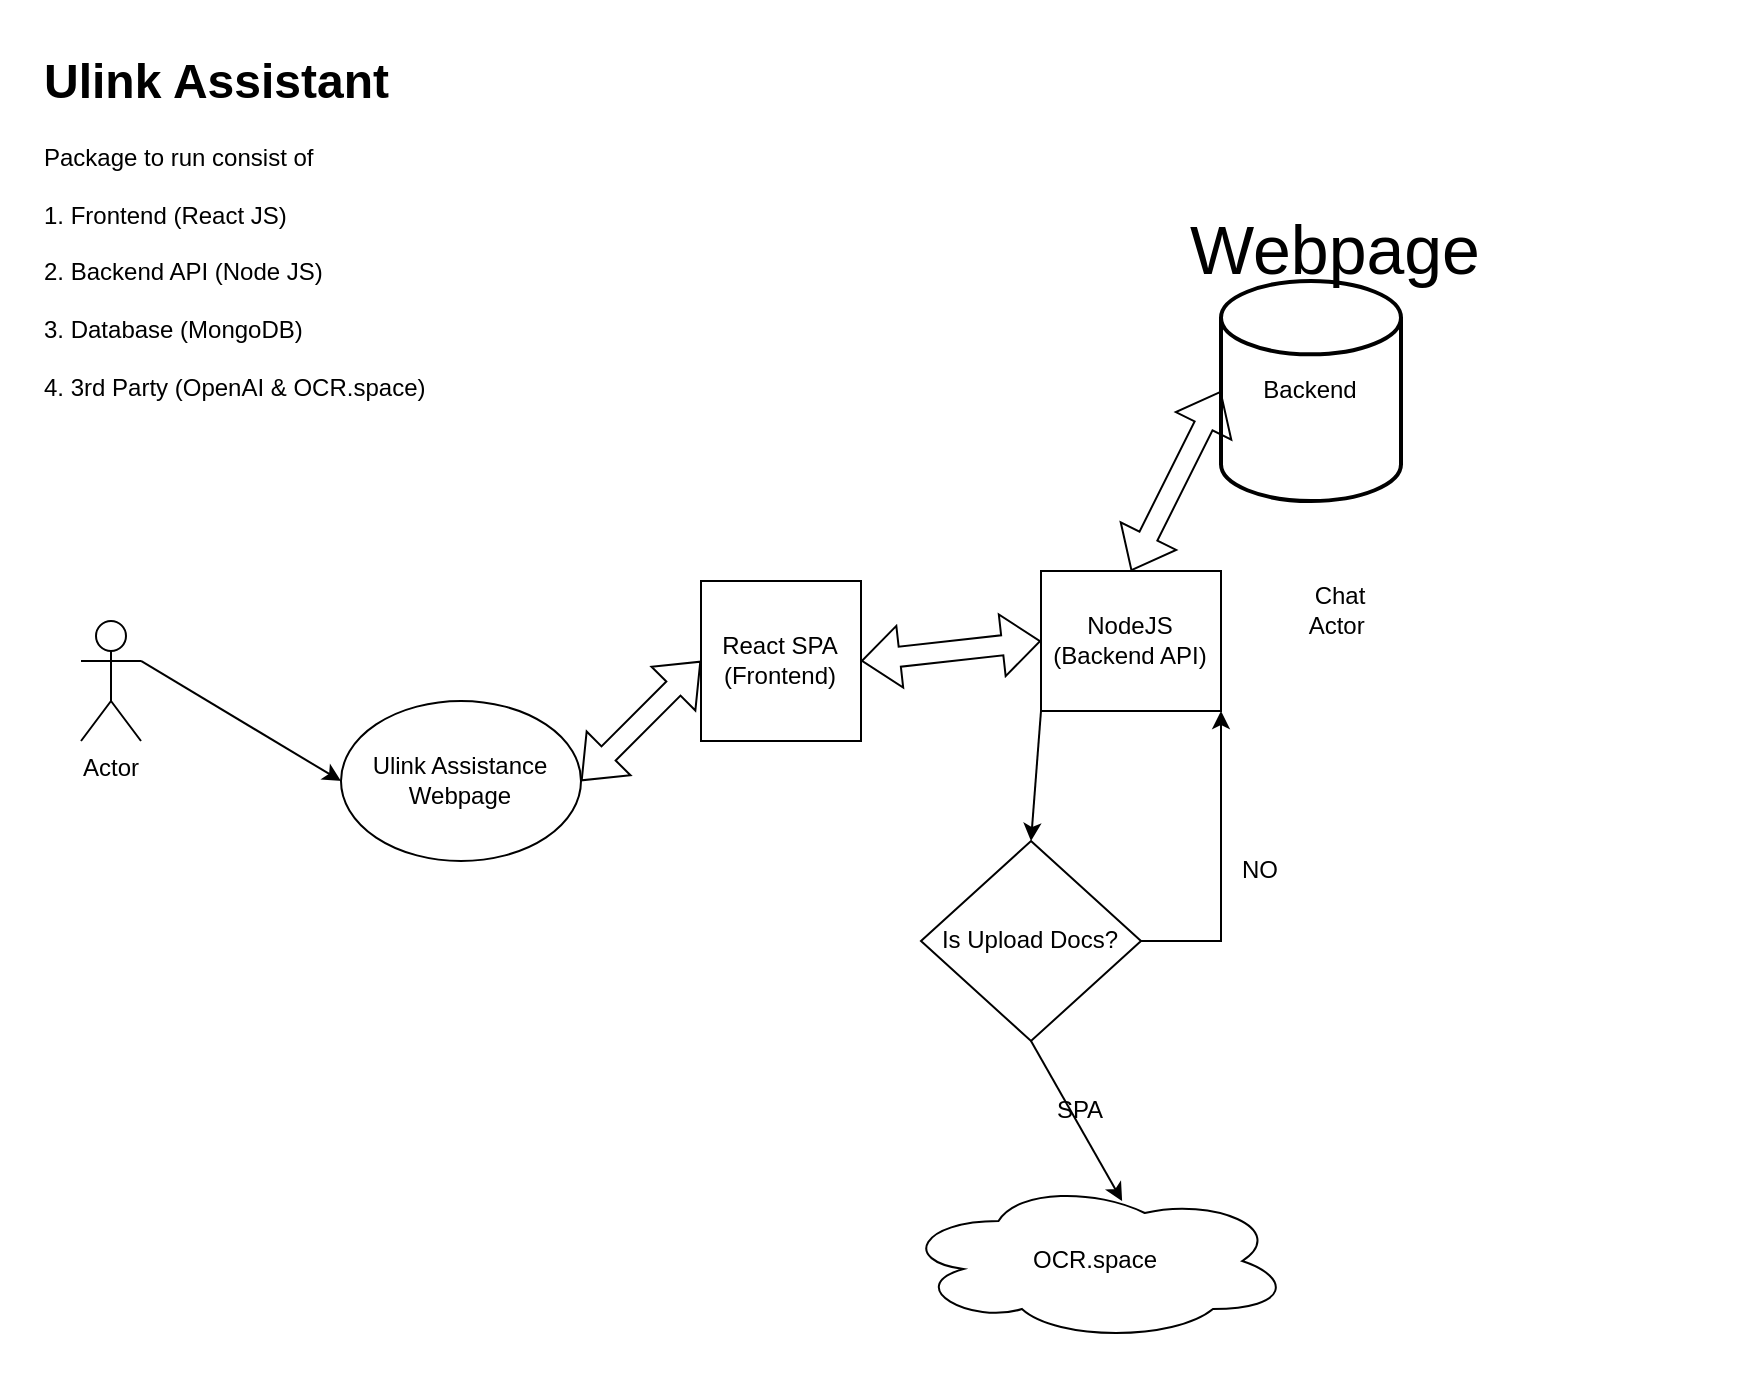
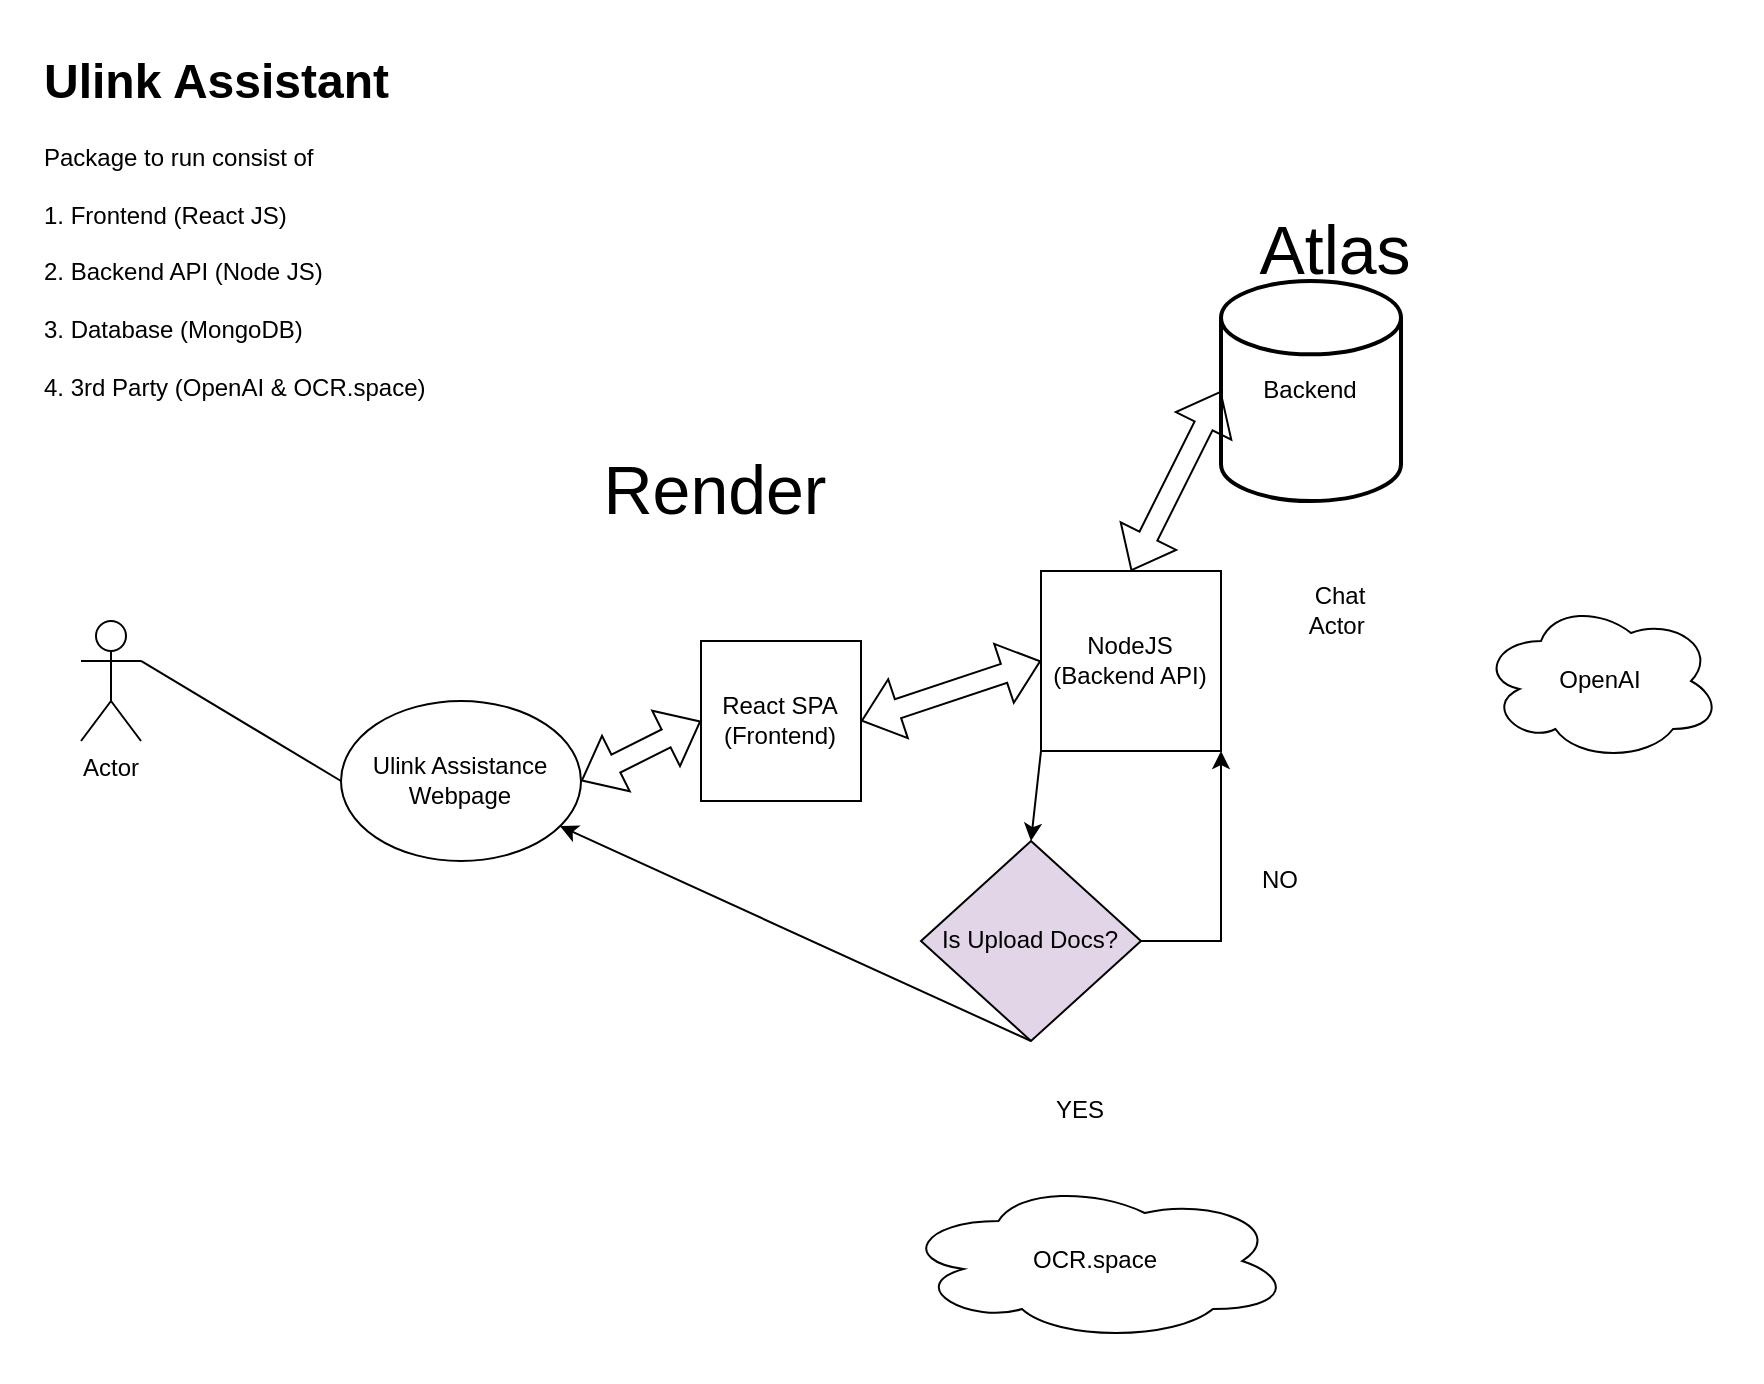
(1336, 251) -> (1336, 251)
none -> (716, 491)
(1131, 641) -> (1131, 661)
(781, 661) -> (781, 721)
none -> (1601, 681)
(328, 773) -> (333, 776)
(1261, 871) -> (1281, 881)
(1031, 941) -> (1031, 941)
(1081, 1111) -> (1081, 1111)
(1073, 1115) -> (801, 936)
